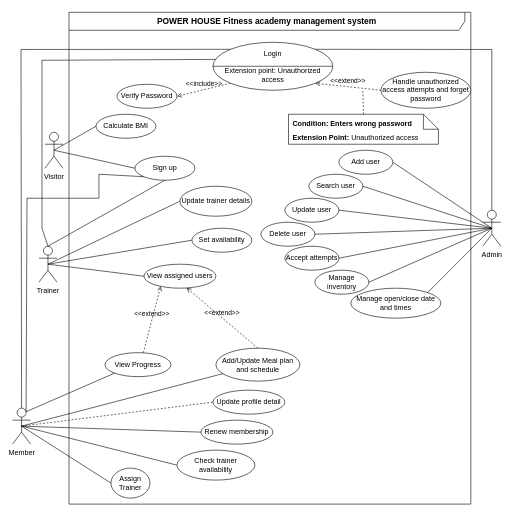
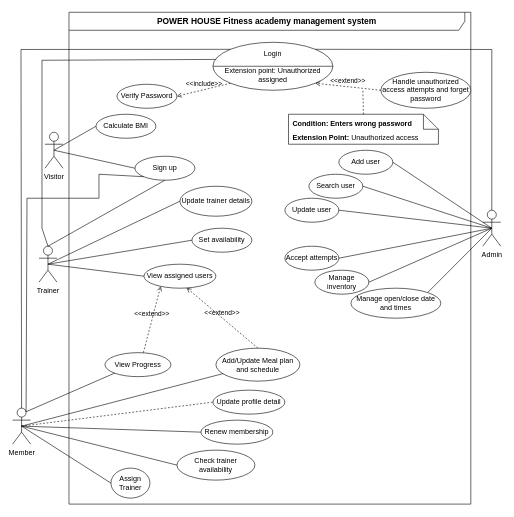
(273, 66) -> (273, 66)
(397, 232) -> none
(288, 234) -> none
